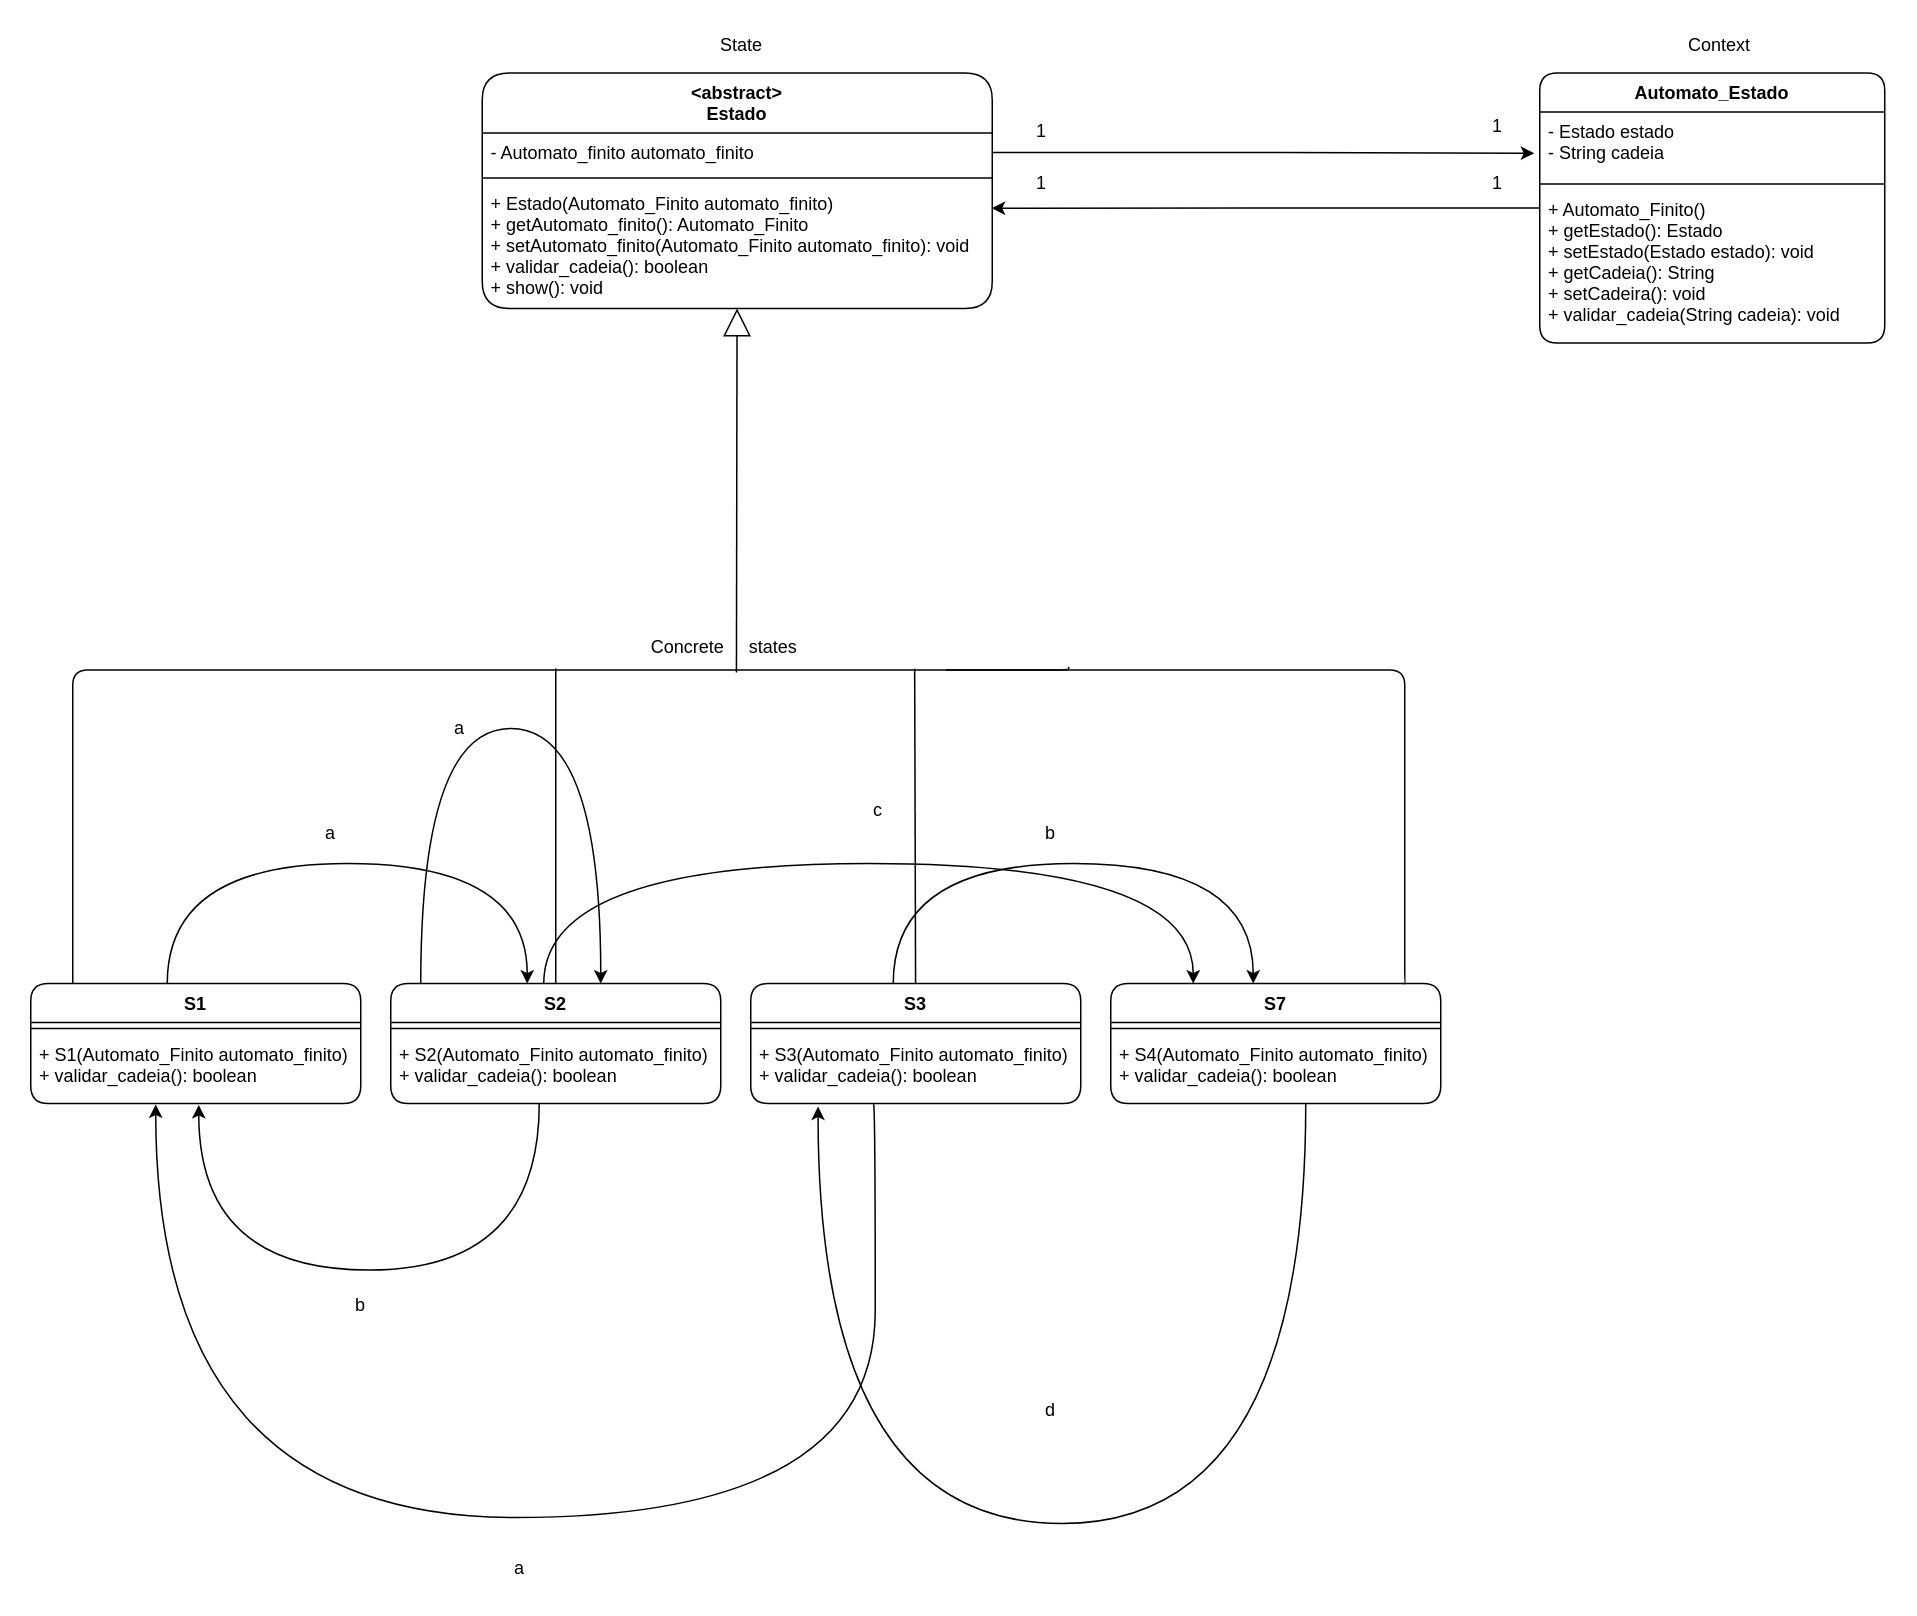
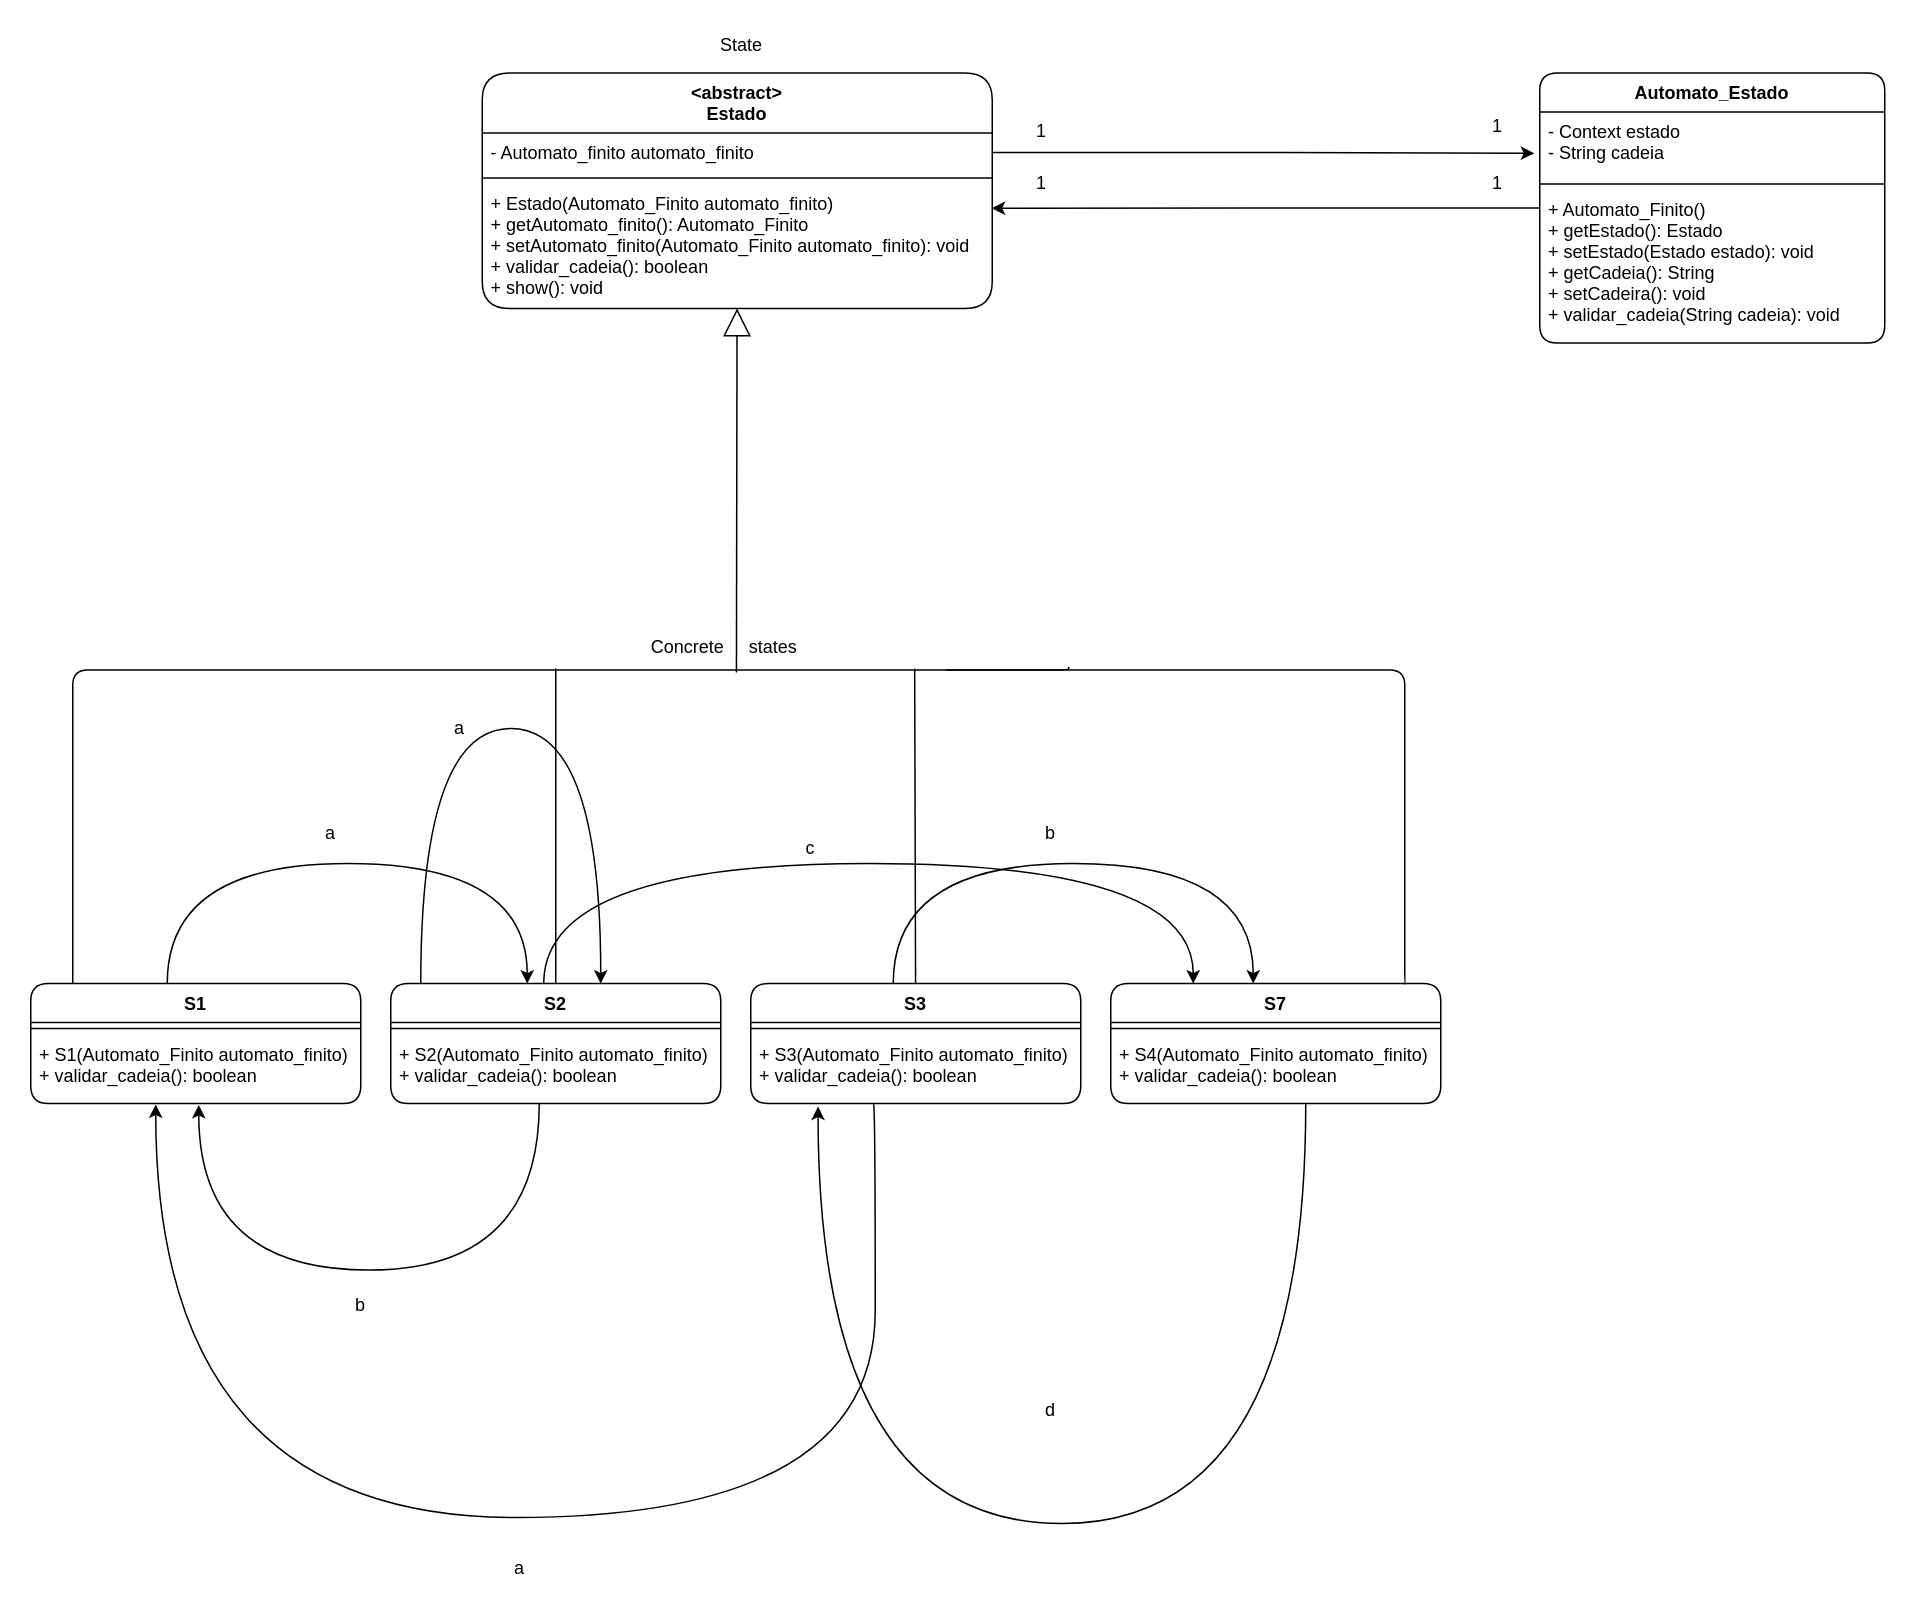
(1720, 46) -> none
(1619, 132) -> (1624, 132)
(878, 811) -> (811, 848)
